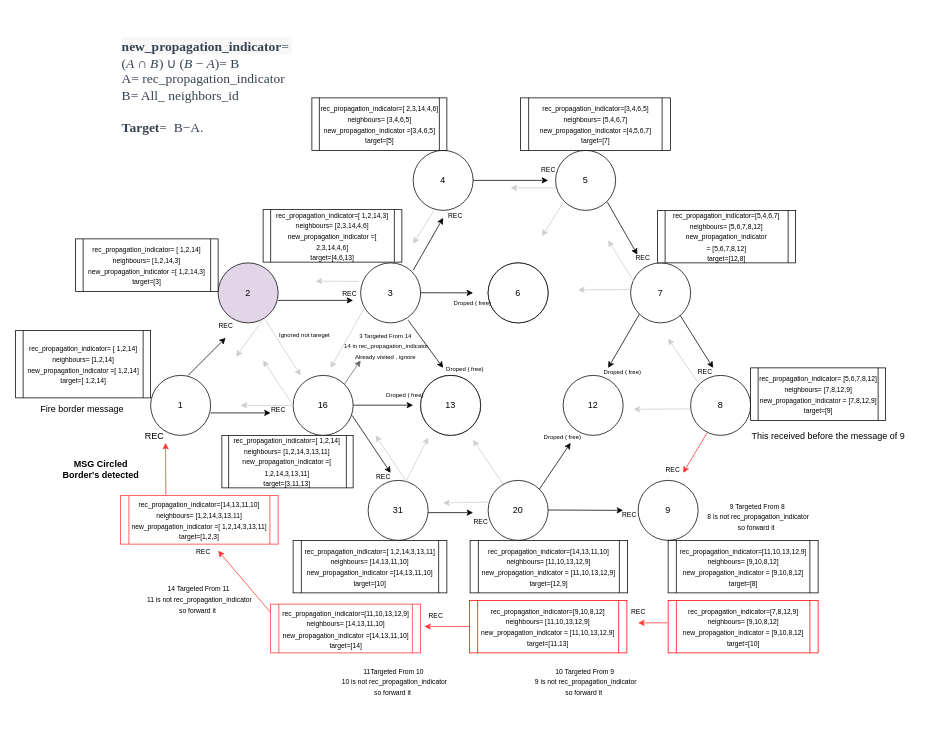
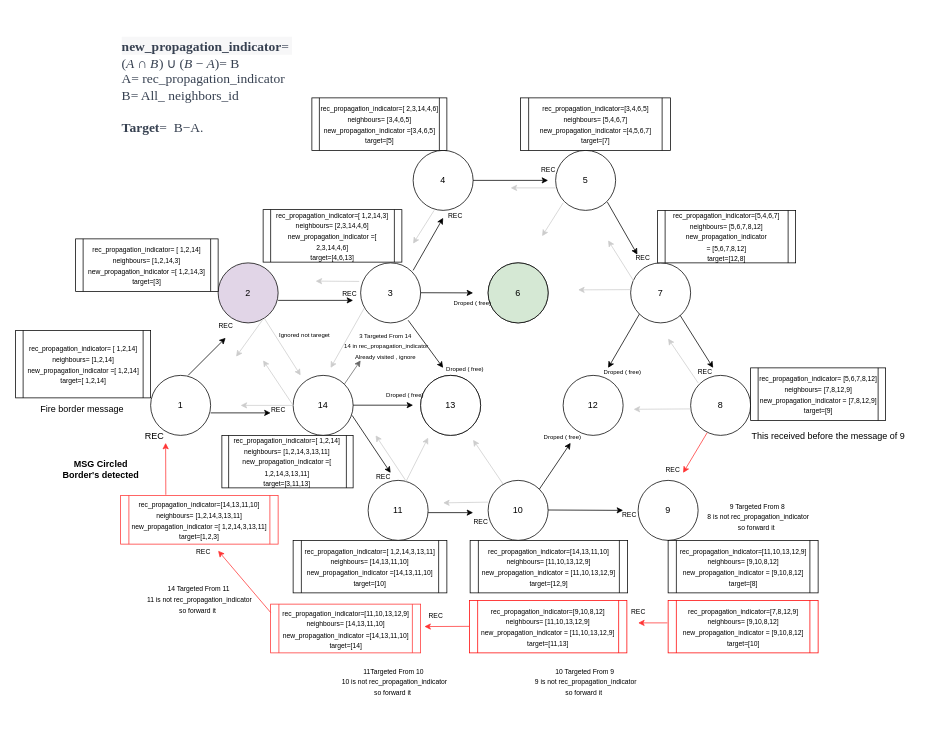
(518, 293) -> (518, 293)
(323, 405) -> (323, 405)
(398, 510) -> (398, 510)
(518, 510) -> (518, 510)
